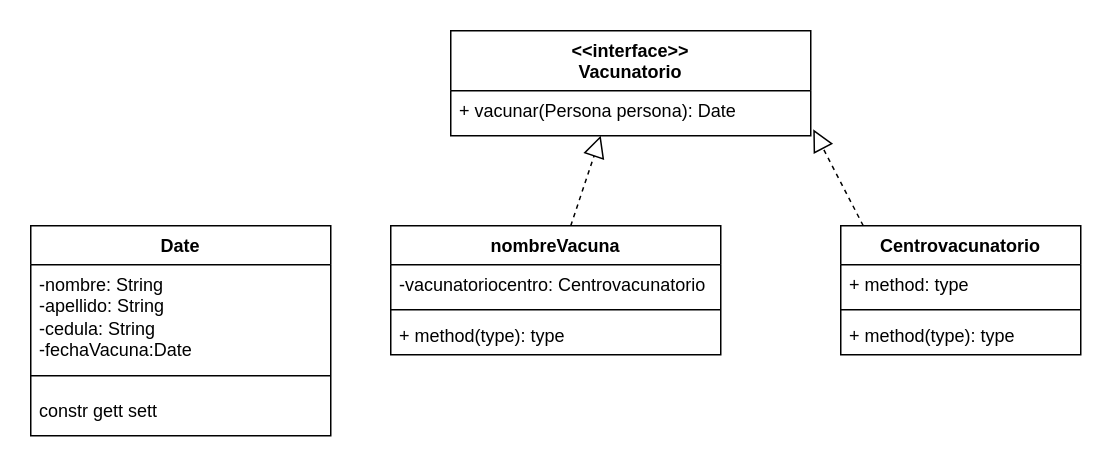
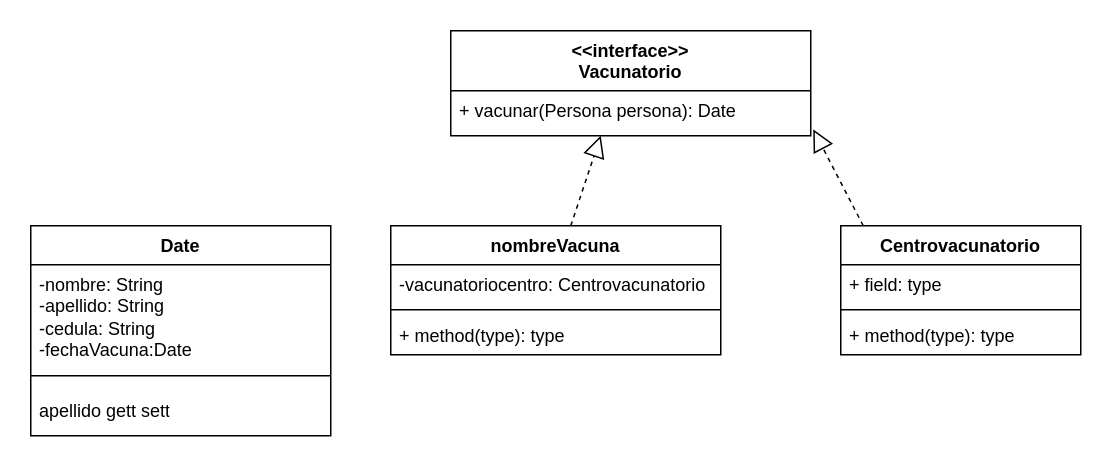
(913, 286) -> (904, 286)
(116, 412) -> (119, 412)
